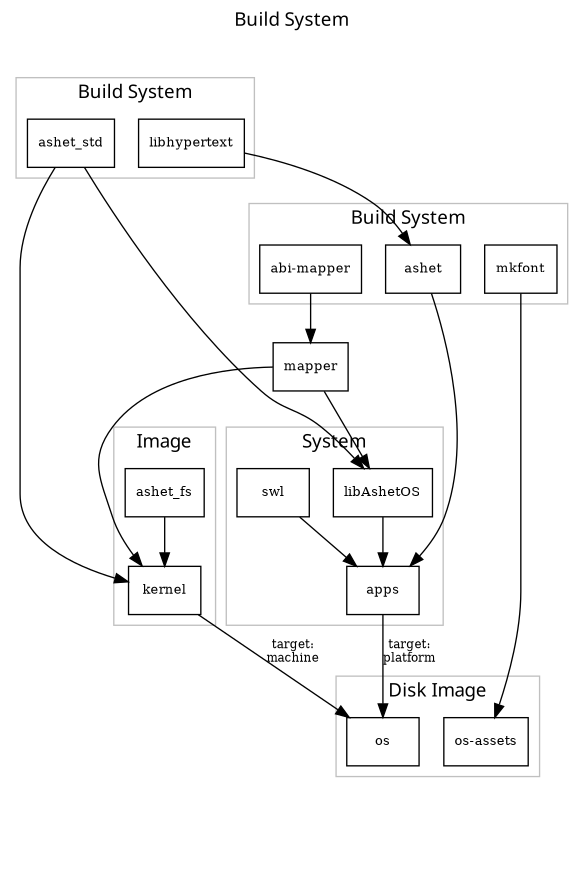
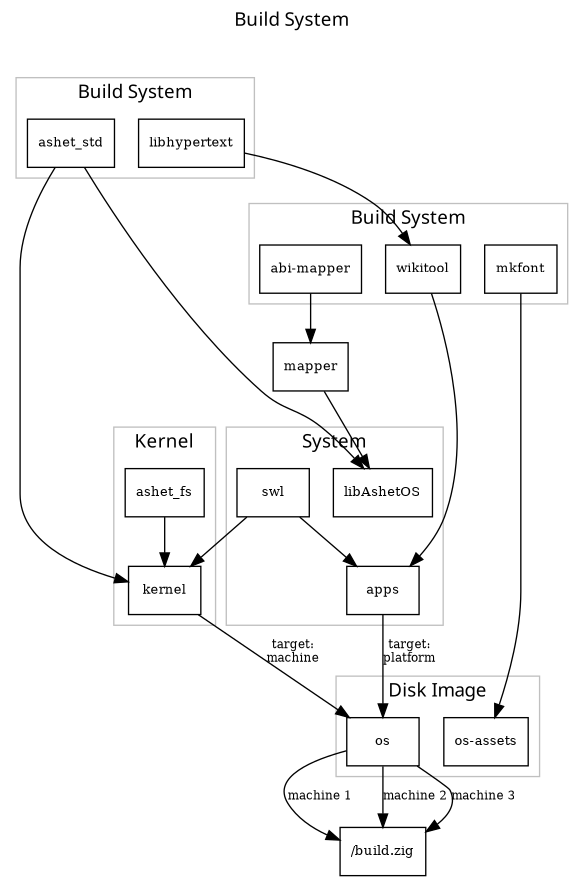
(423, 269) -> (423, 269)
(125, 413) -> (234, 528)
(165, 443) -> (165, 443)
(383, 535) -> none
none -> (383, 852)
